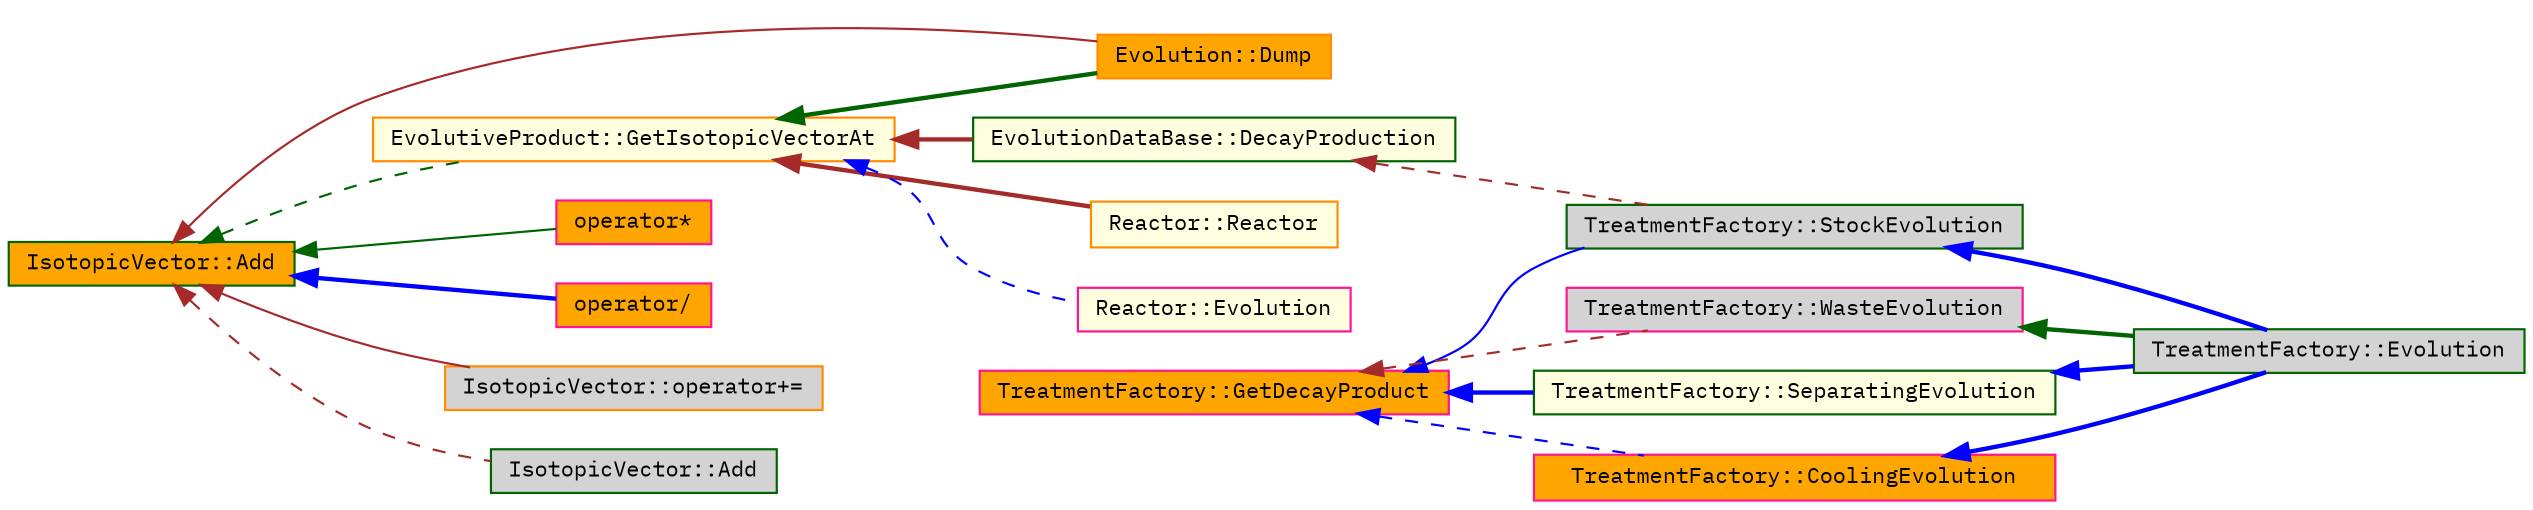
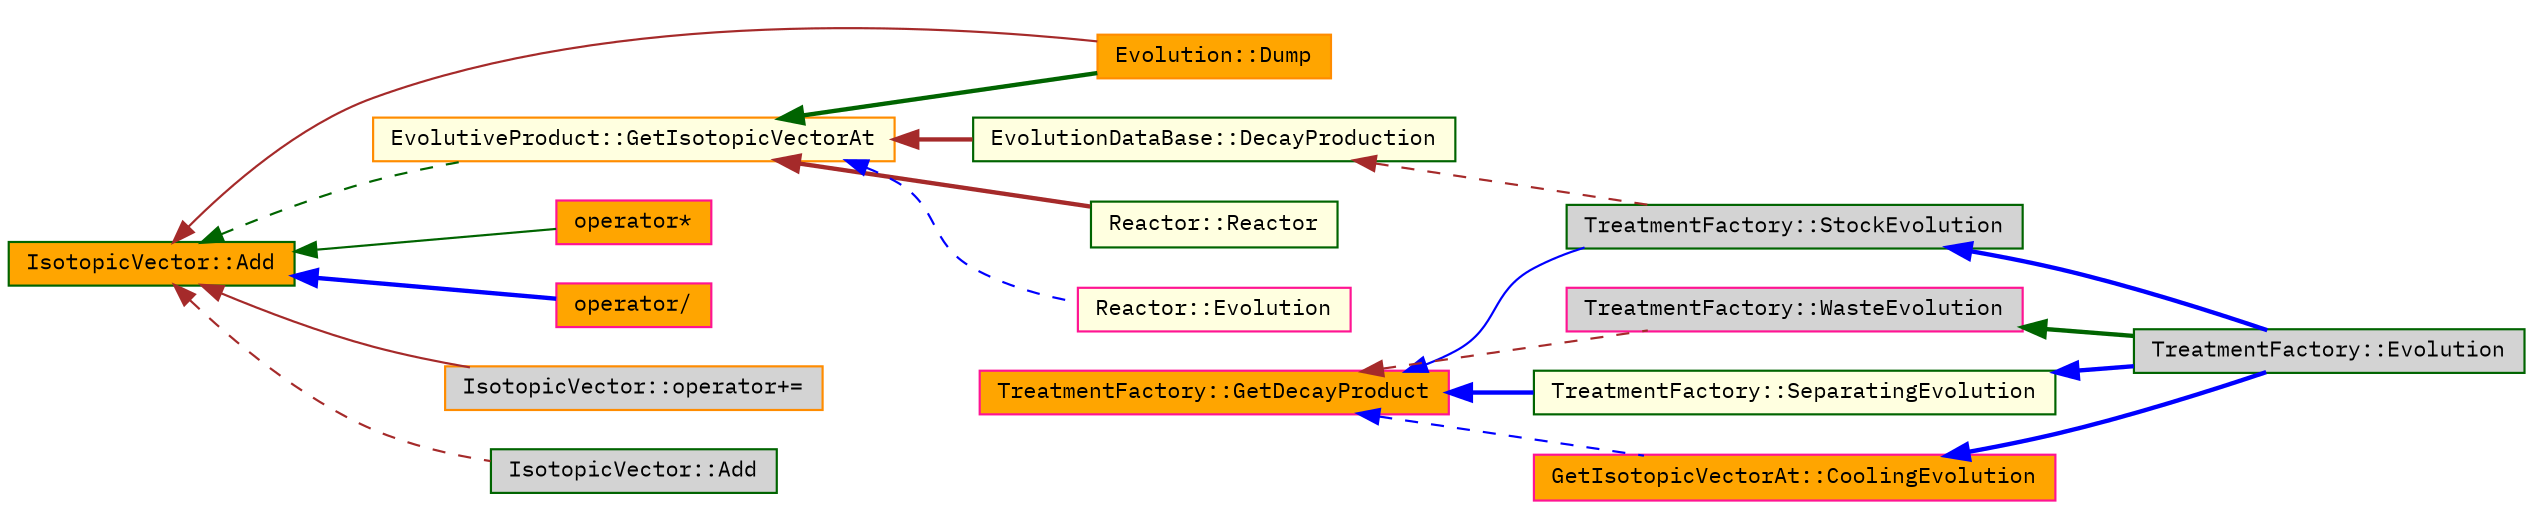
(1214, 225) -> (1214, 225)
(1795, 478) -> (1795, 478)
